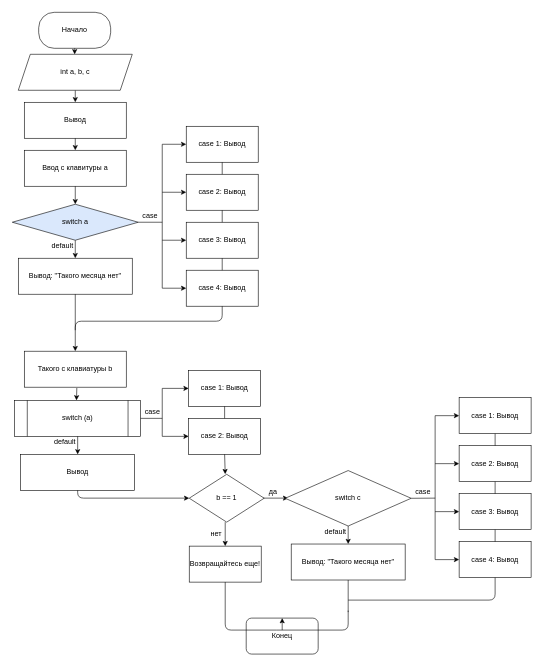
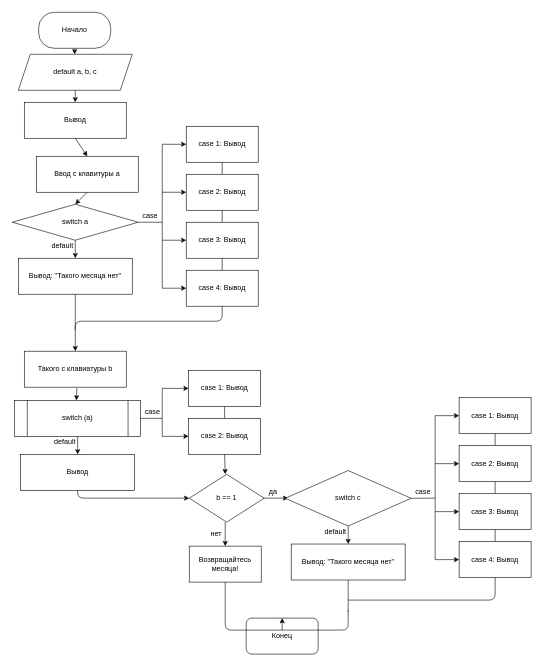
(75, 72) -> (75, 72)
(75, 168) -> (87, 174)
(75, 222) -> (75, 222)
(225, 564) -> (225, 564)
